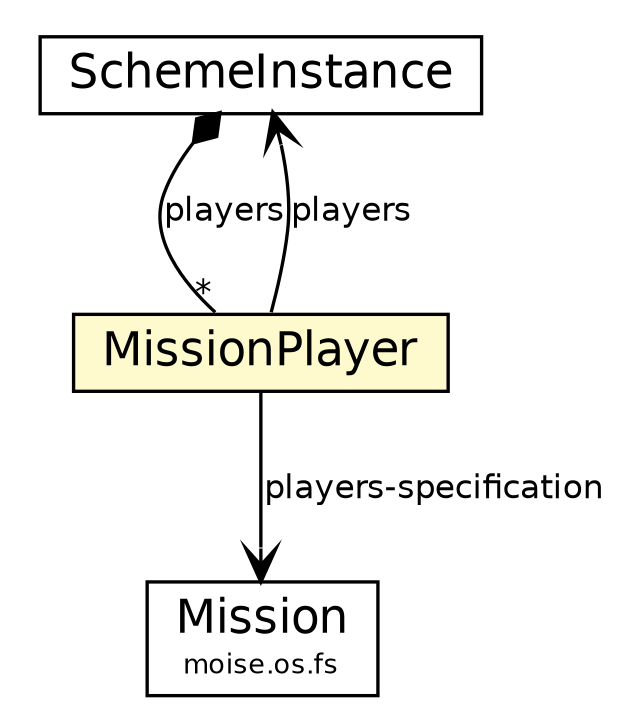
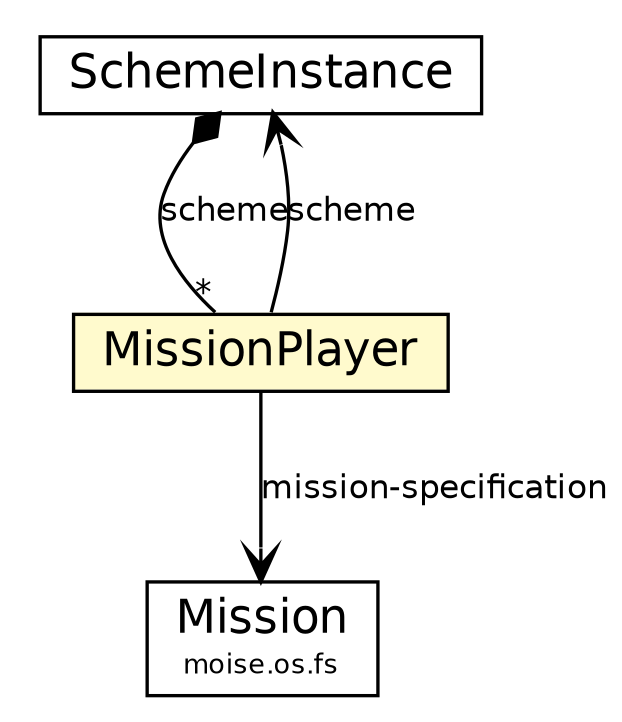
(226, 212) -> (226, 212)
(353, 212) -> (353, 212)
(435, 490) -> (435, 490)
